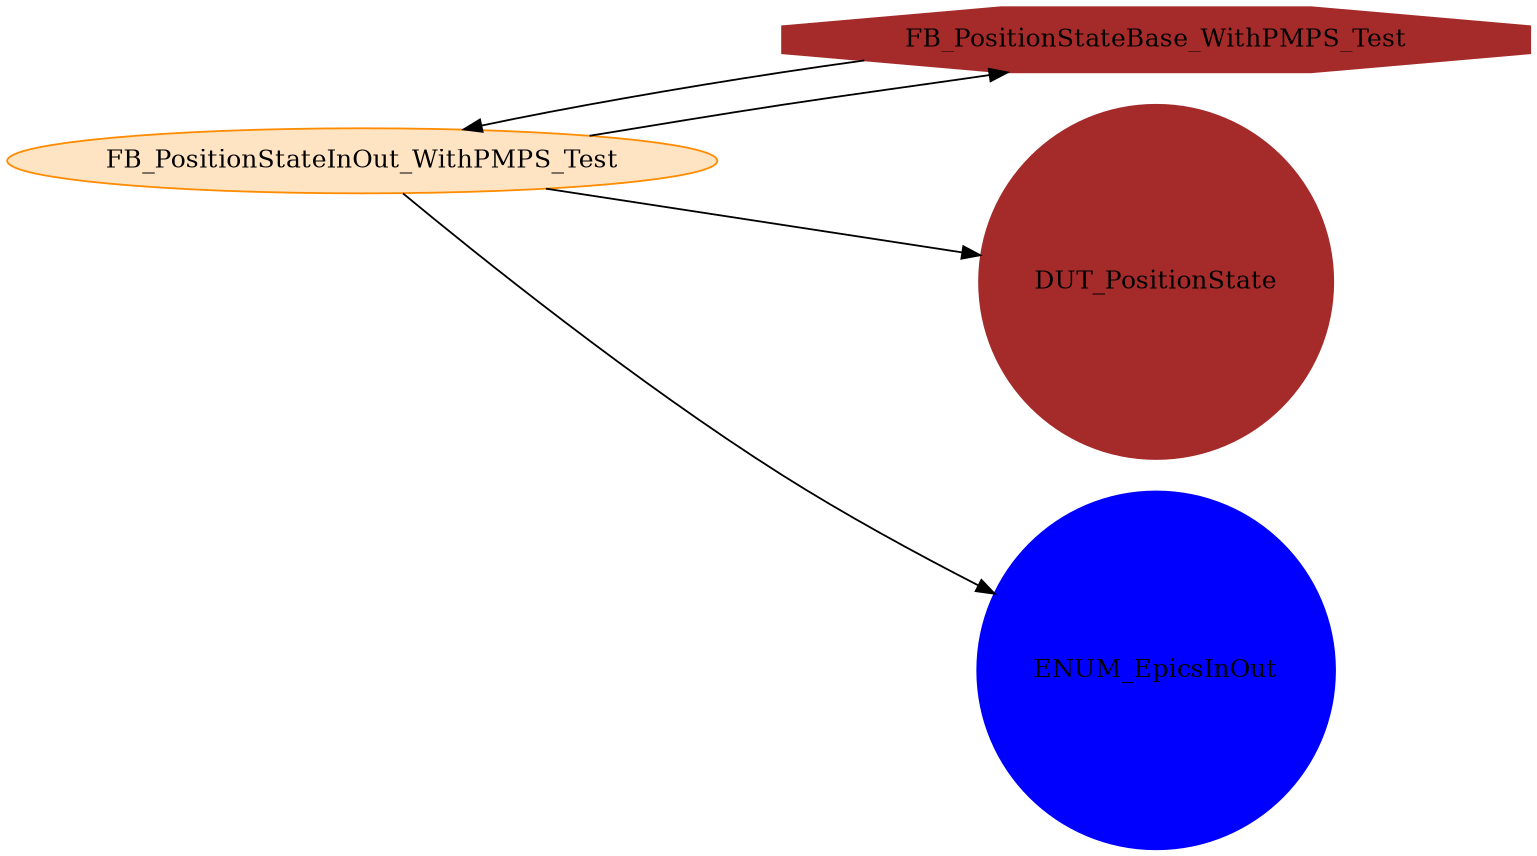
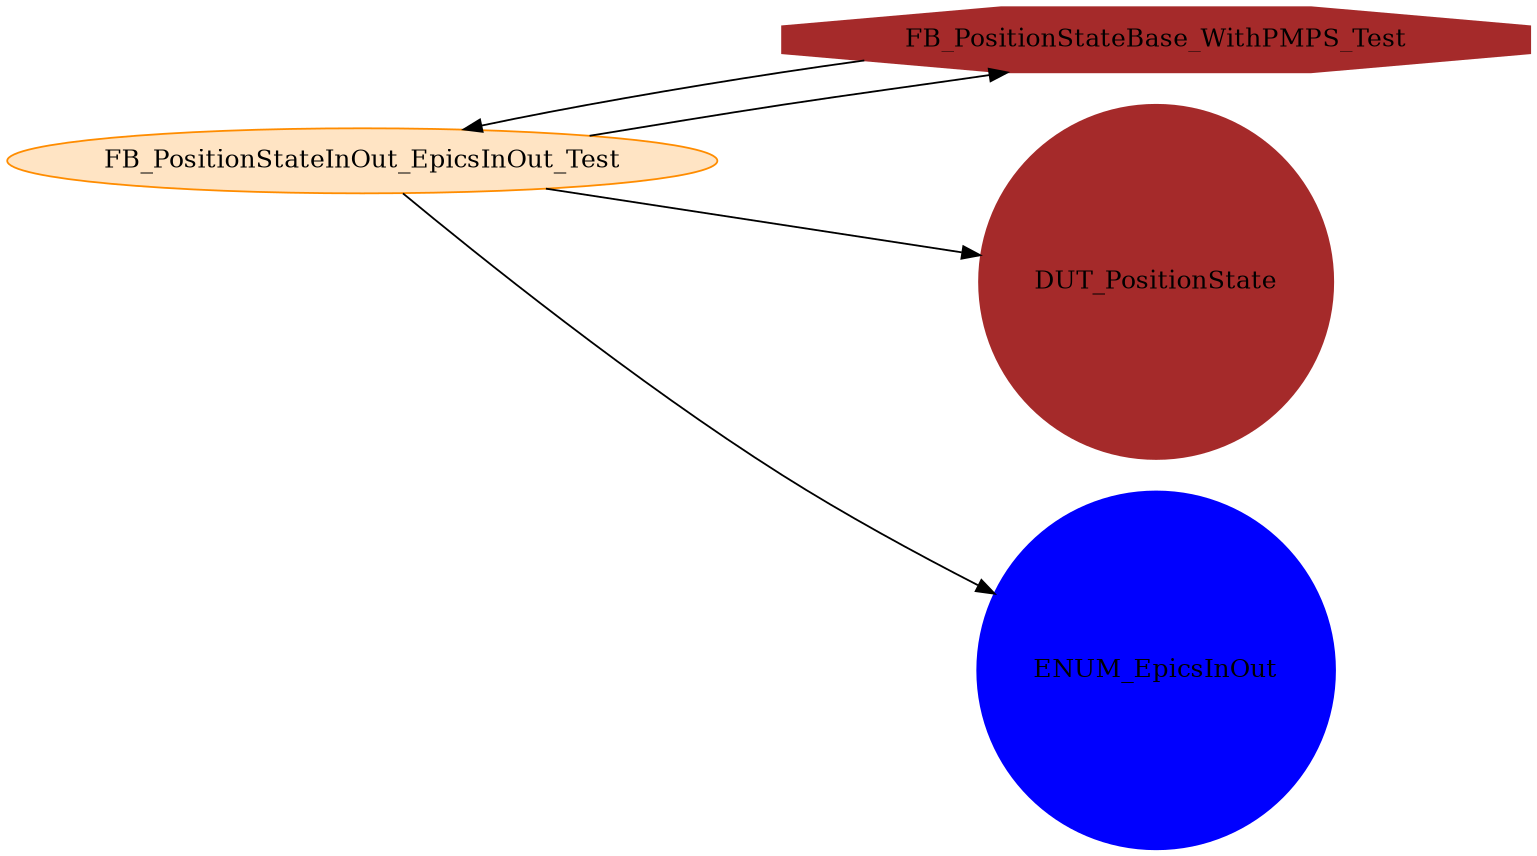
(362, 161) -> (362, 161)
